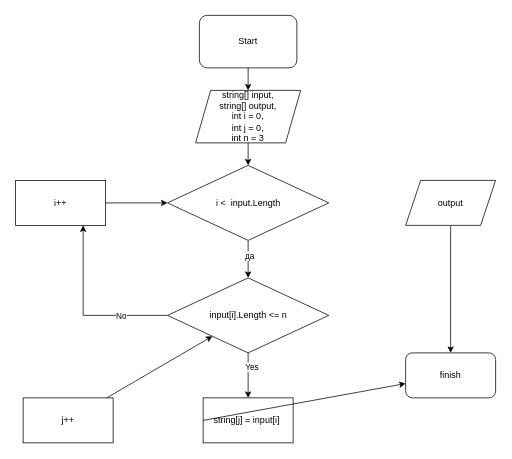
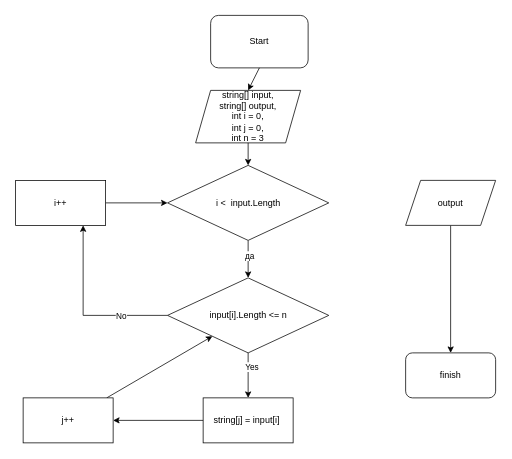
(248, 42) -> (259, 42)
(301, 402) -> (161, 420)
